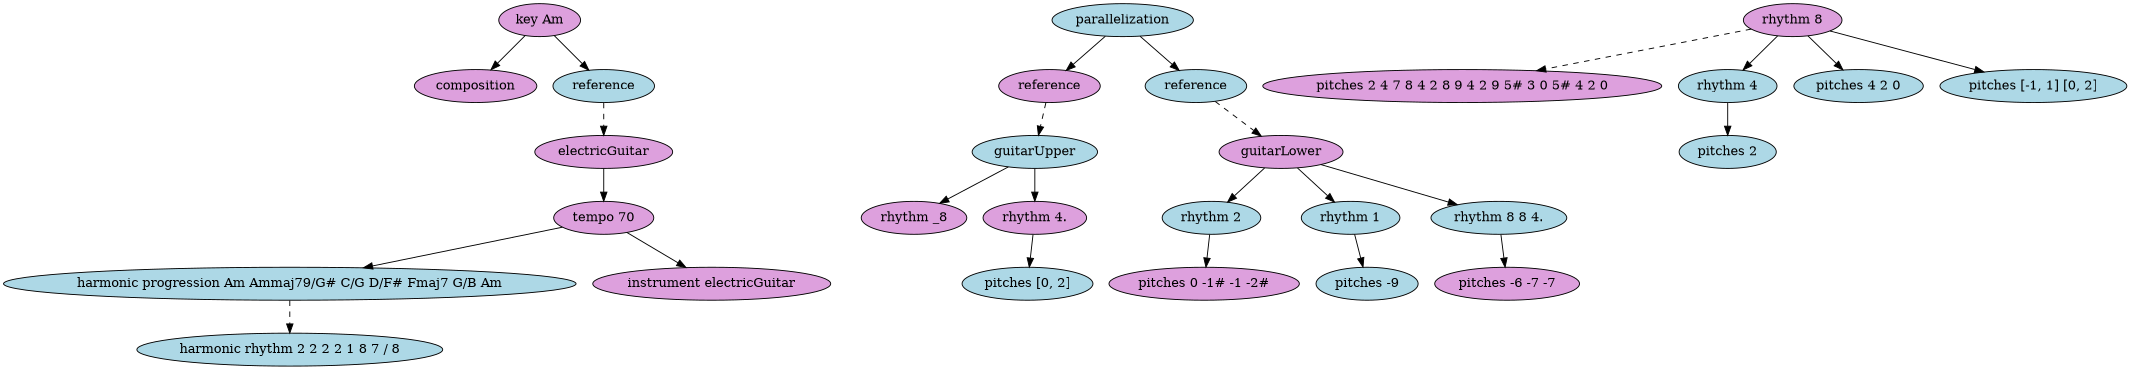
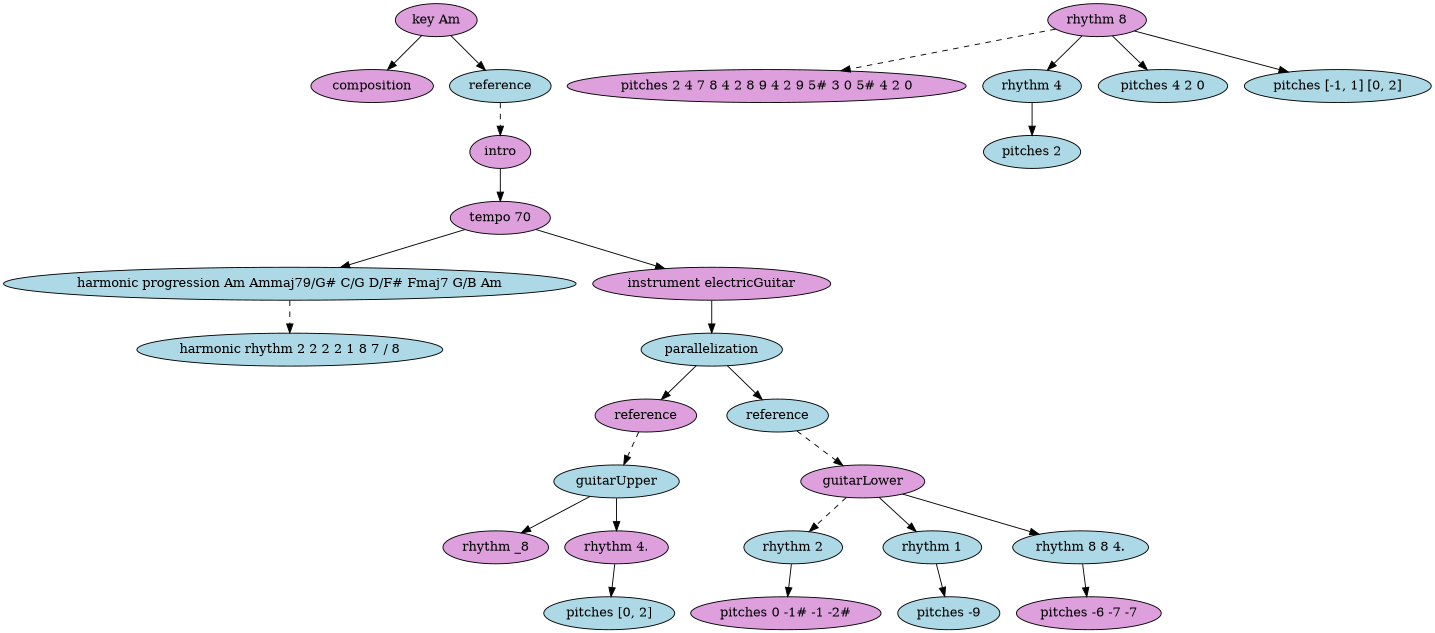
(604, 152) -> (500, 152)
(1250, 182) -> (831, 511)
none -> (712, 312)
